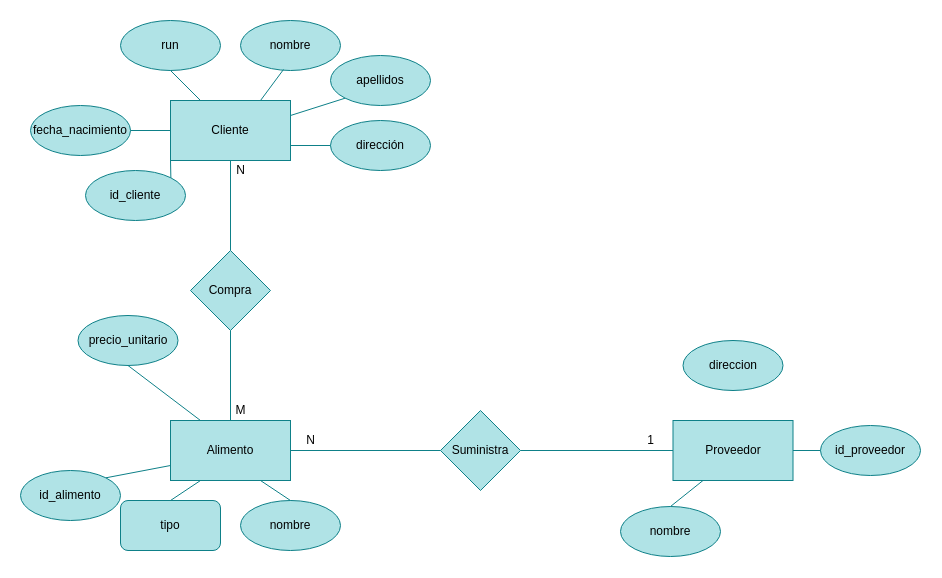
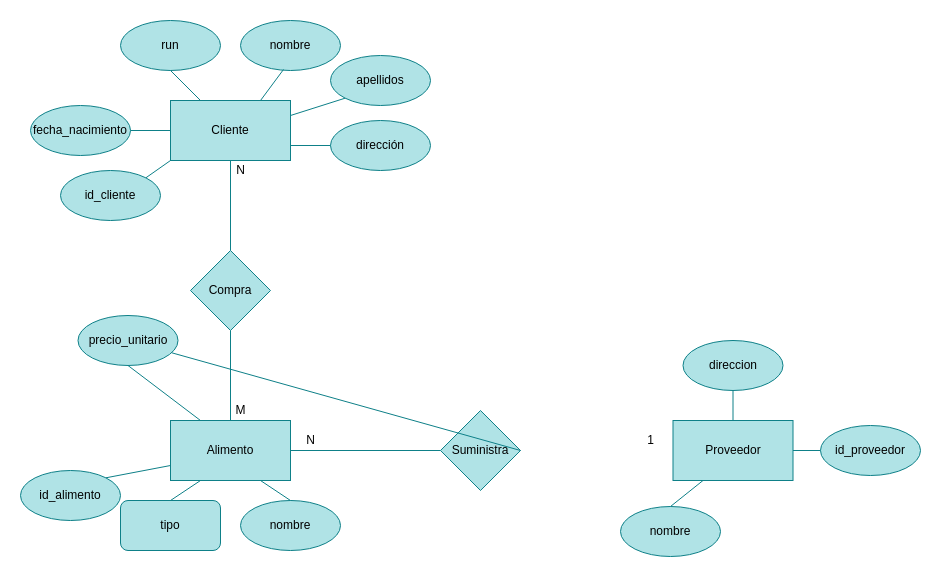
(136, 196) -> (111, 196)
none -> (733, 406)
(597, 451) -> (346, 402)
